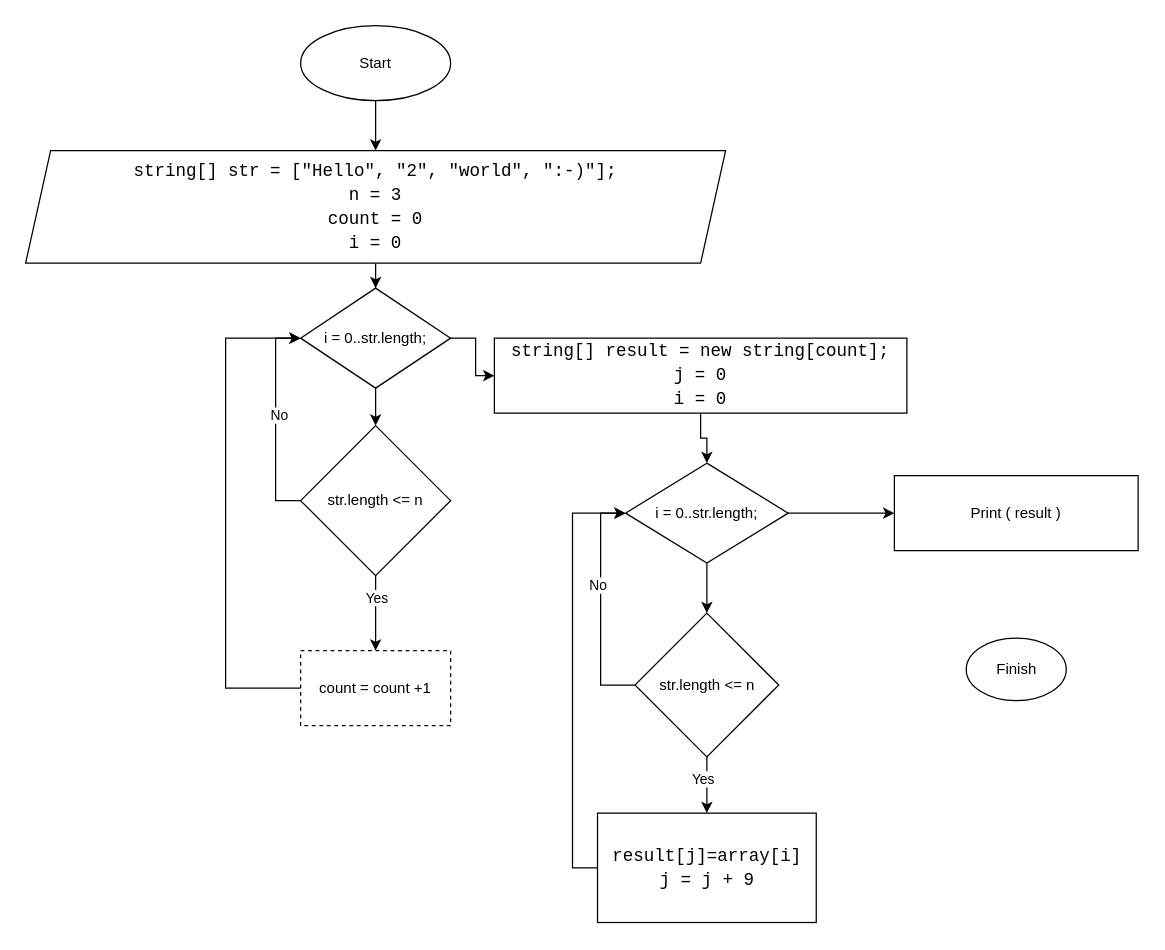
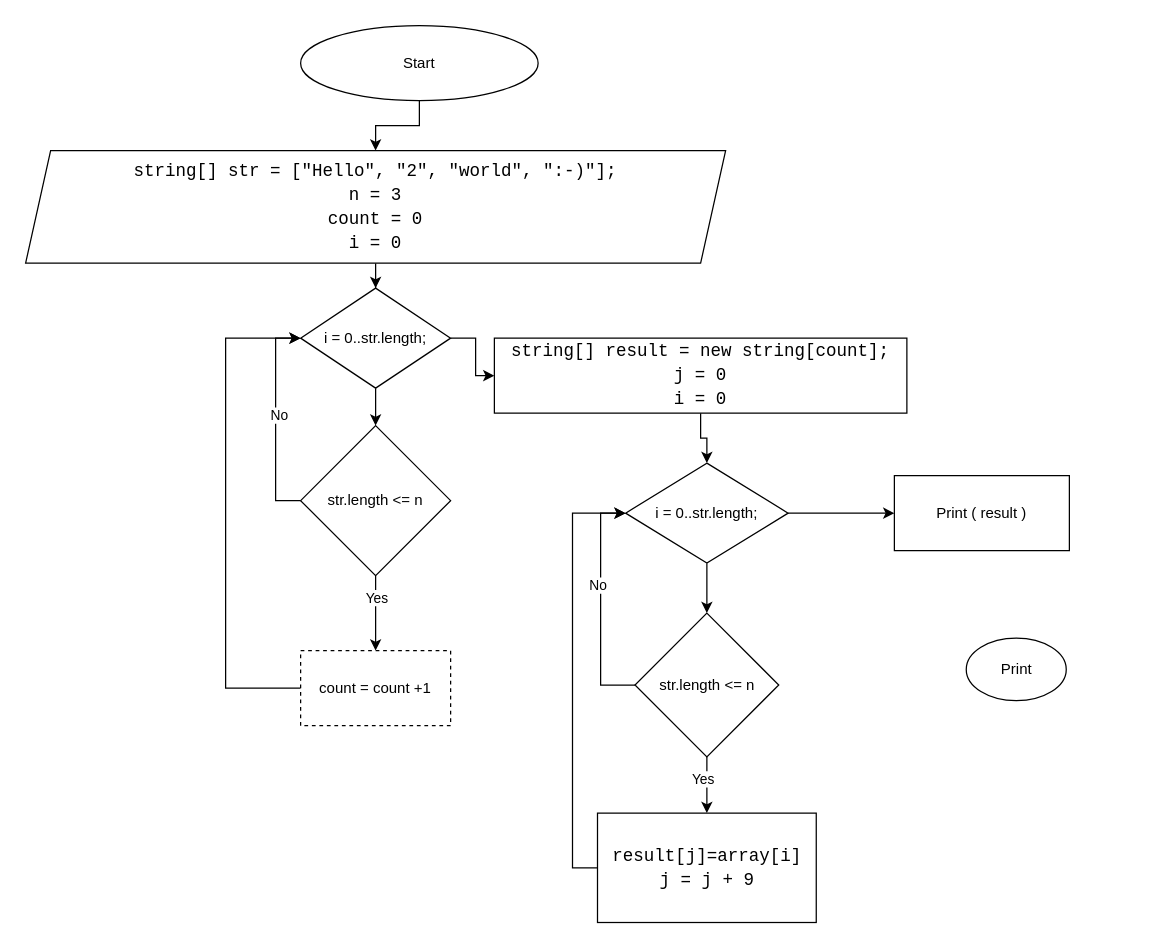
(376, 63) -> (419, 63)
(1016, 513) -> (982, 513)
(1017, 669) -> (1017, 669)
